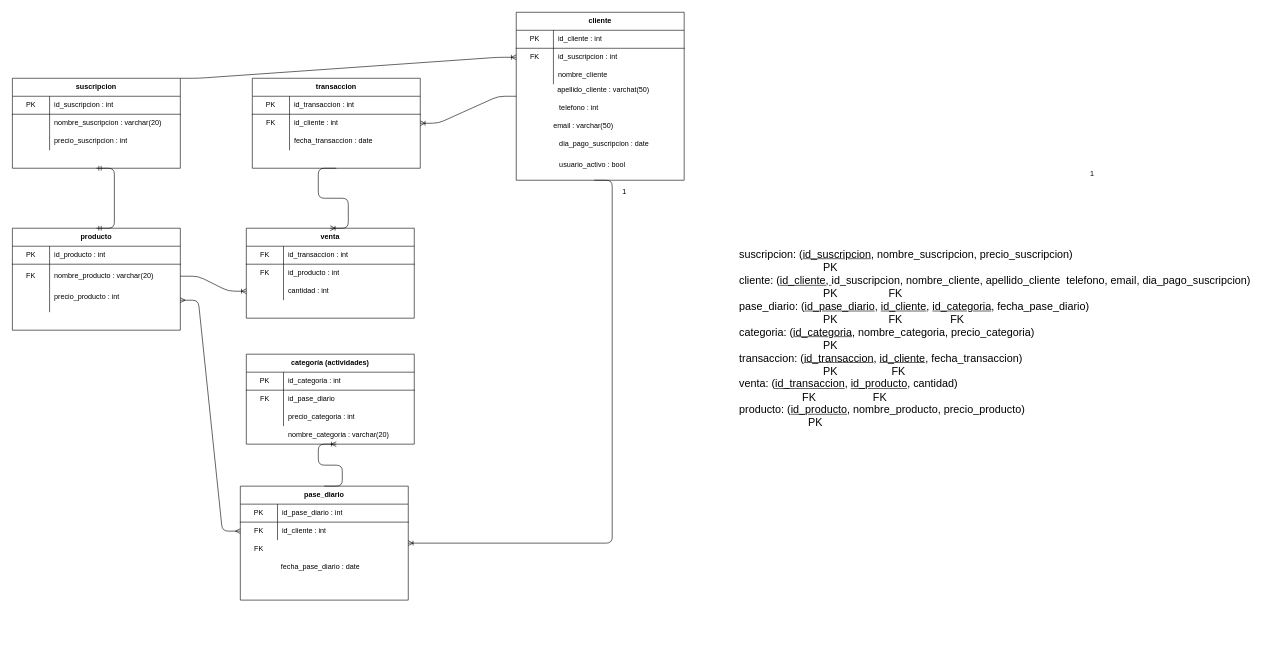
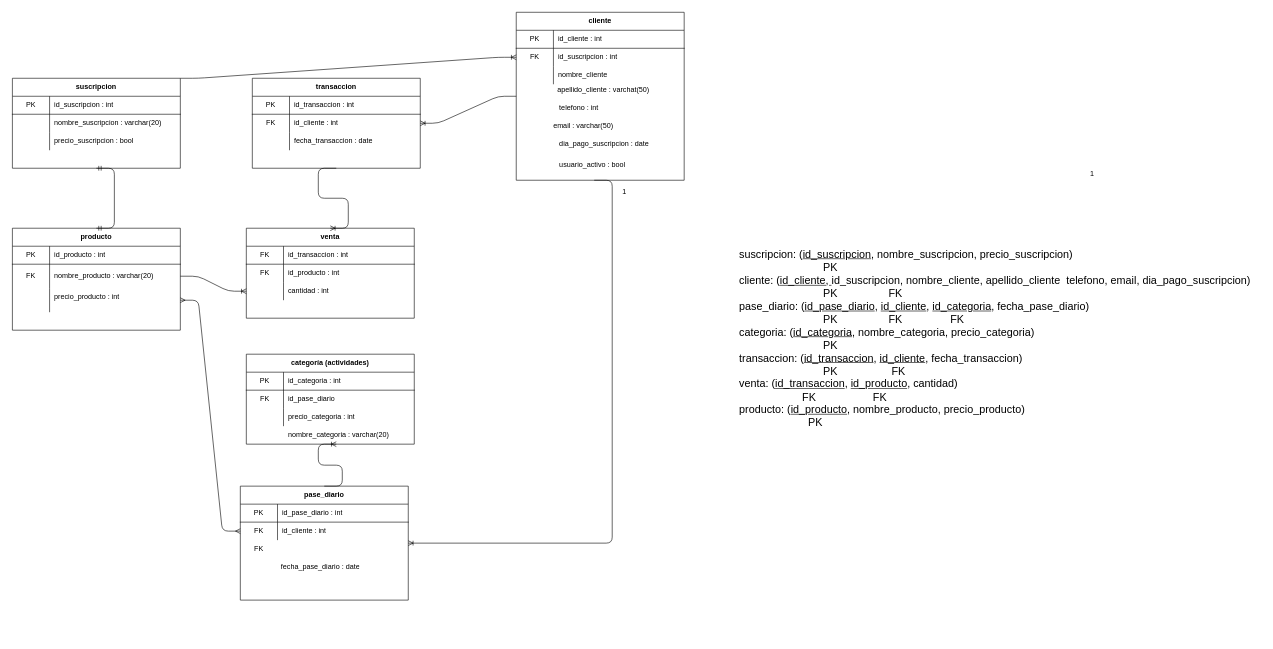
(96, 141) -> (98, 141)
